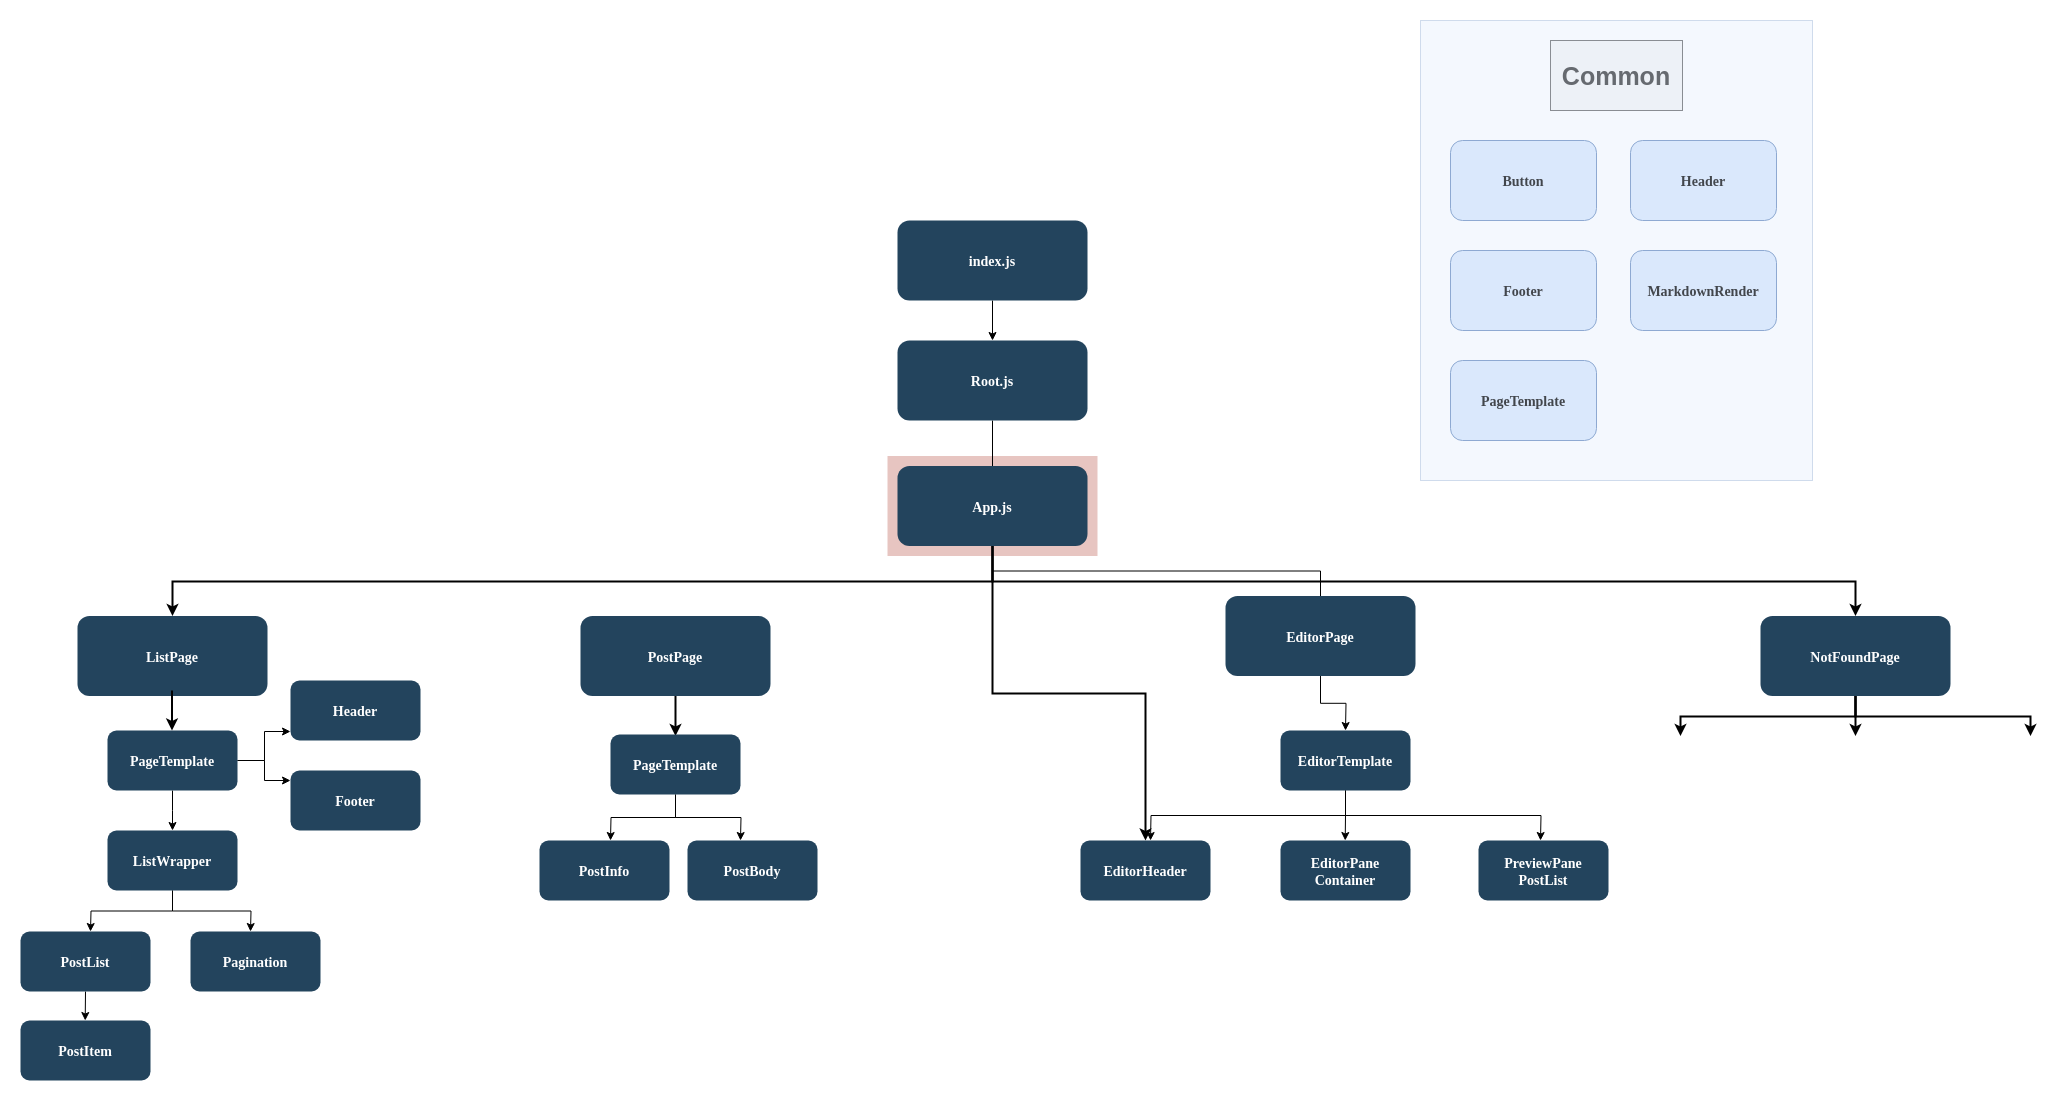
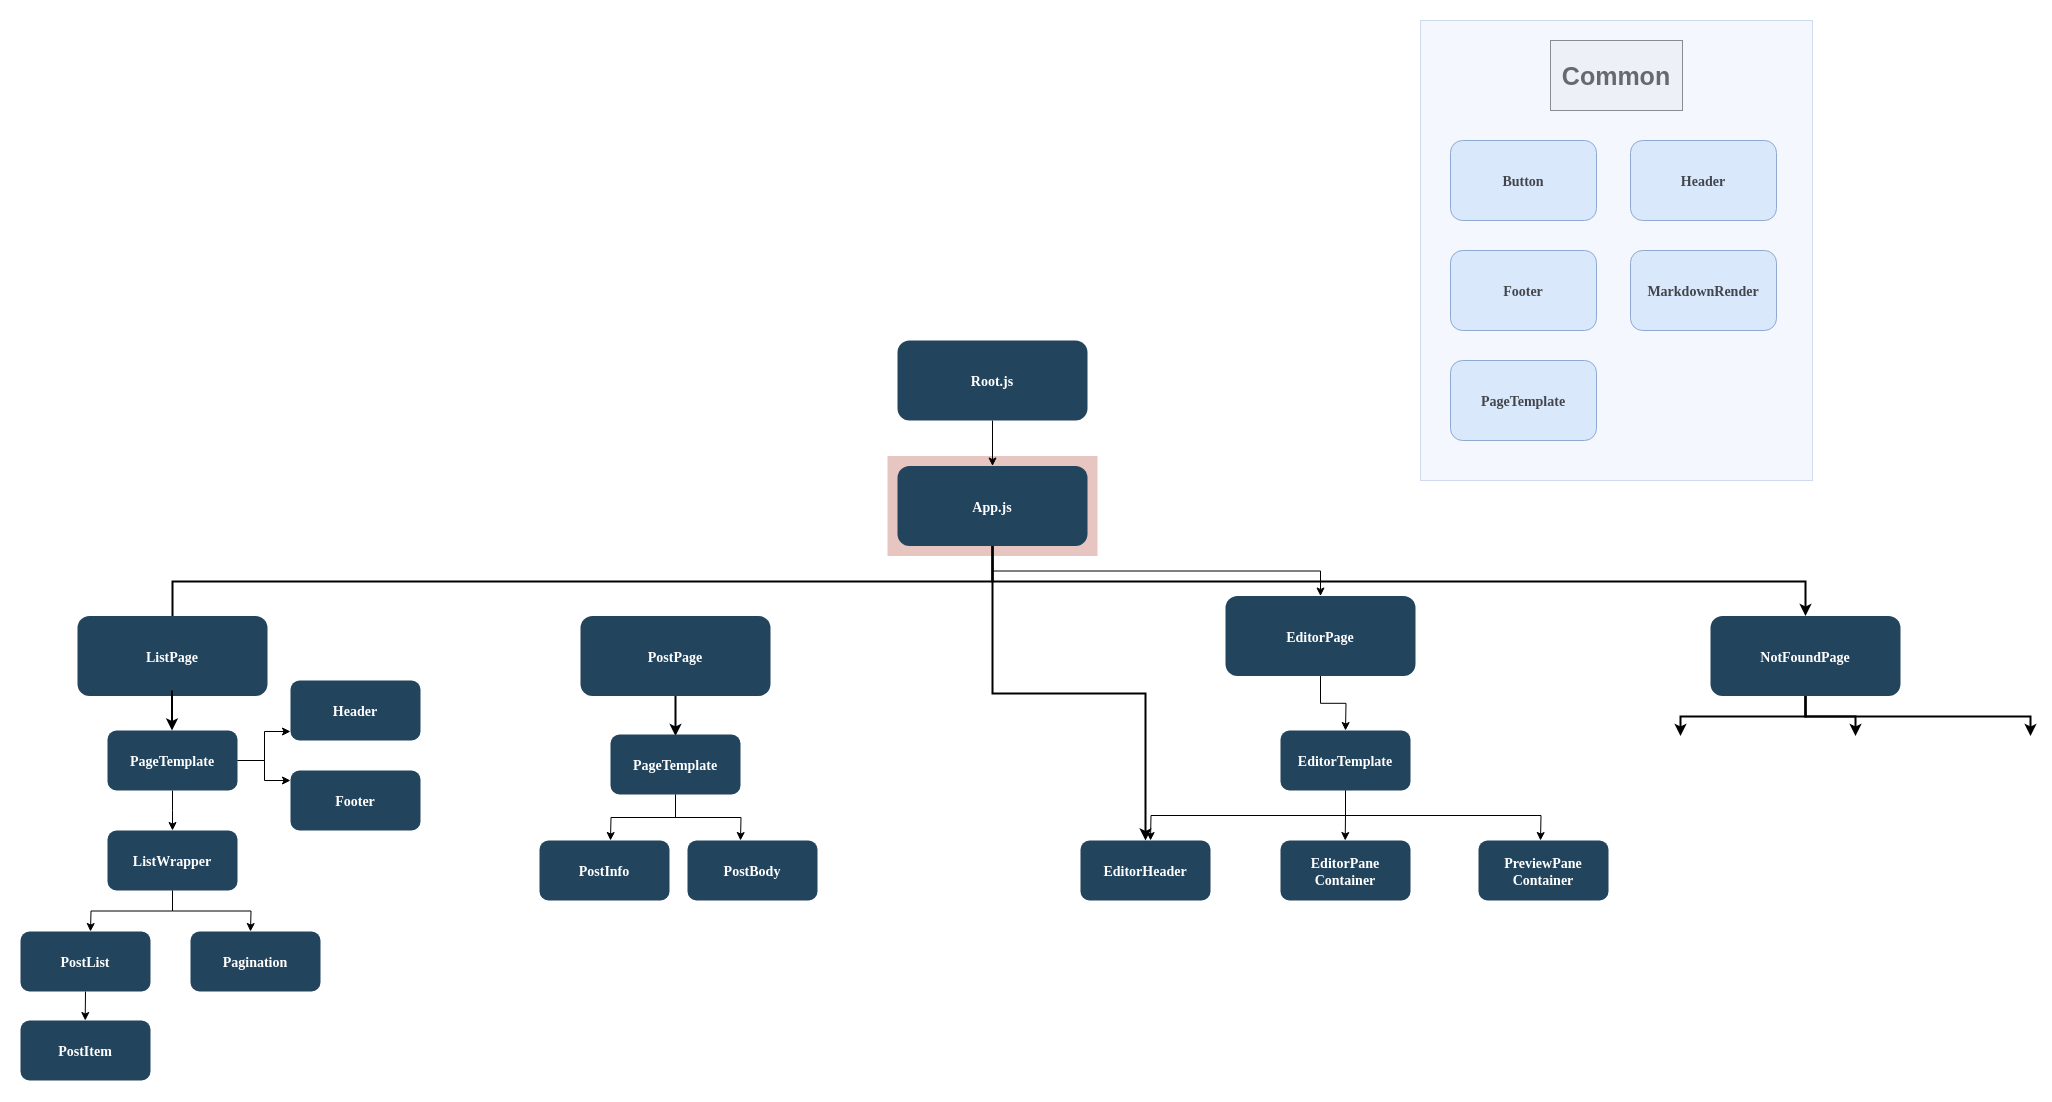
(993, 261) -> none
(993, 317) -> none
(993, 461) -> (993, 458)
(1321, 591) -> (1321, 588)
(173, 606) -> (173, 610)
(1856, 656) -> (1806, 656)
(1543, 863) -> (1543, 863)
